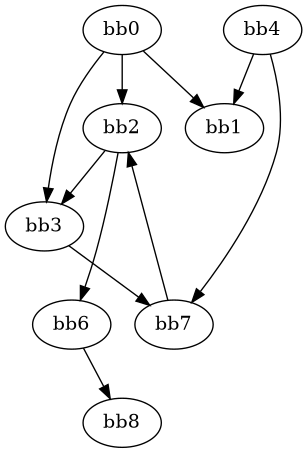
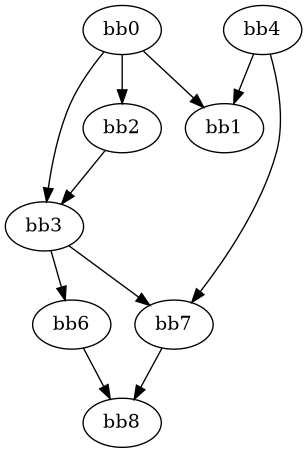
(104, 221) -> (56, 269)
(150, 233) -> (151, 368)
